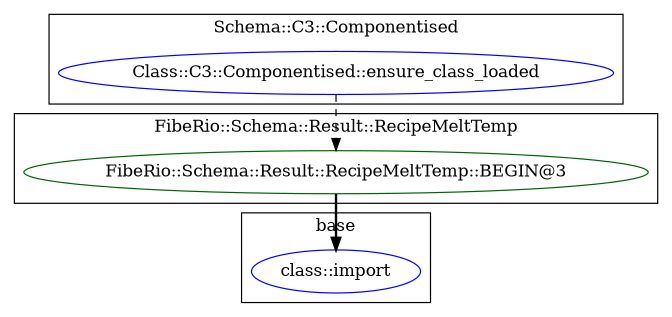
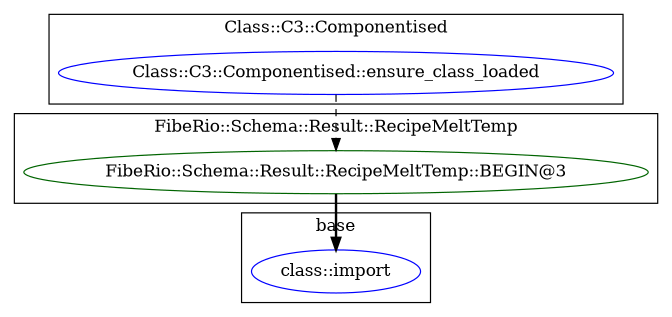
(336, 28) -> (336, 28)
